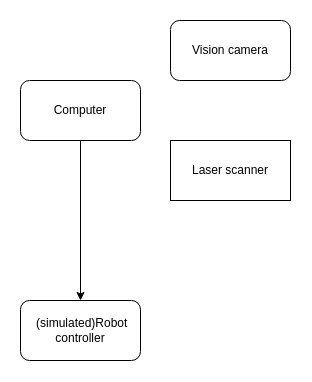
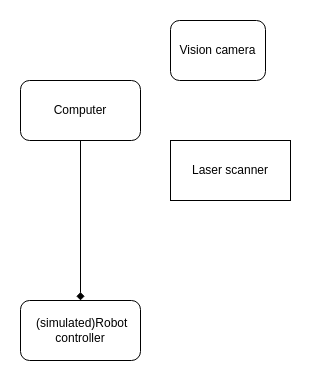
(231, 51) -> (218, 51)
(81, 292) -> (81, 292)
